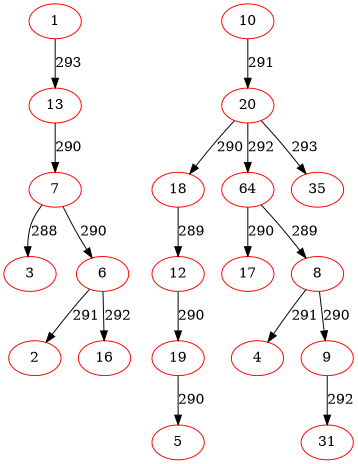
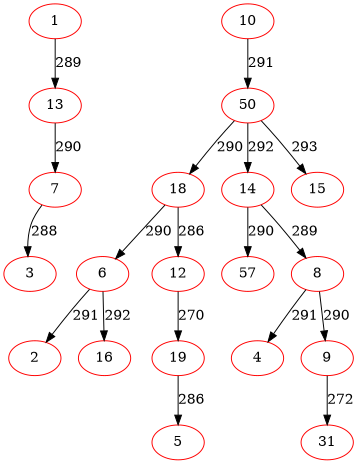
(69, 63) -> (69, 63)
(248, 106) -> (248, 106)
(248, 190) -> (248, 190)
(318, 190) -> (318, 190)
(74, 228) -> (144, 228)
(192, 232) -> (192, 232)
(248, 274) -> (248, 274)
(192, 316) -> (192, 316)
(192, 400) -> (192, 400)
(341, 400) -> (341, 400)
